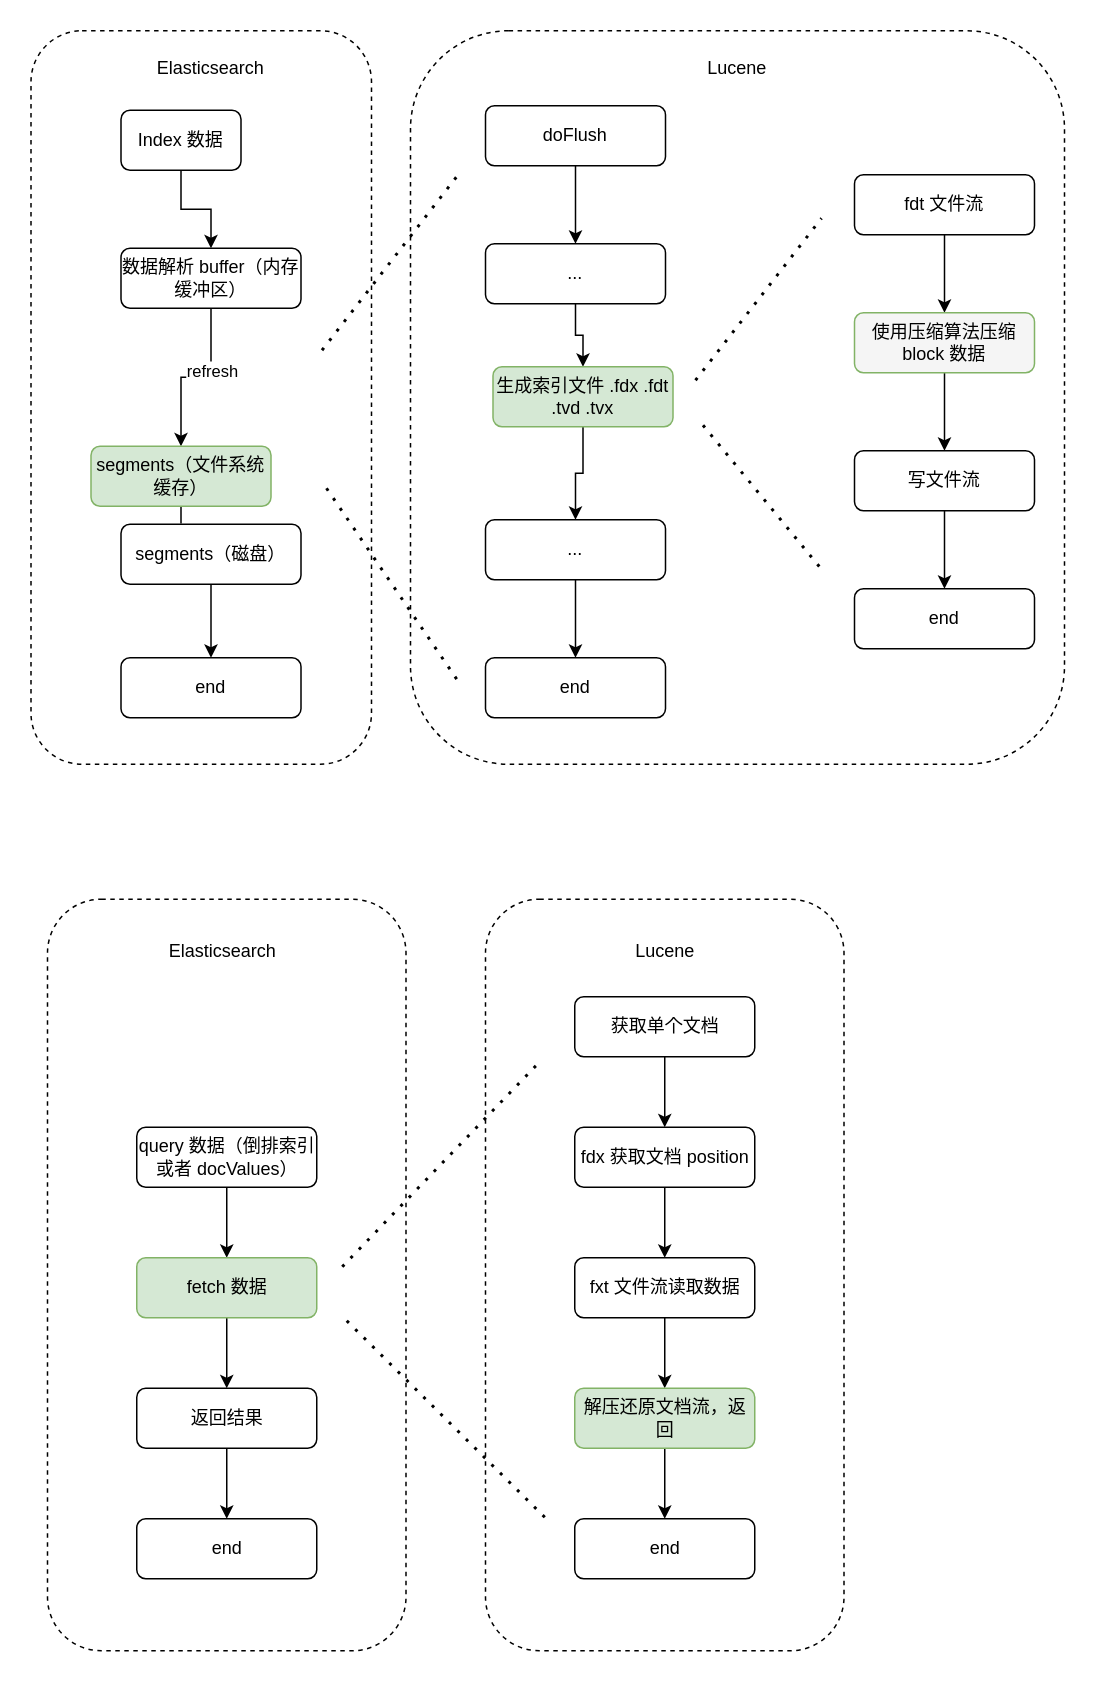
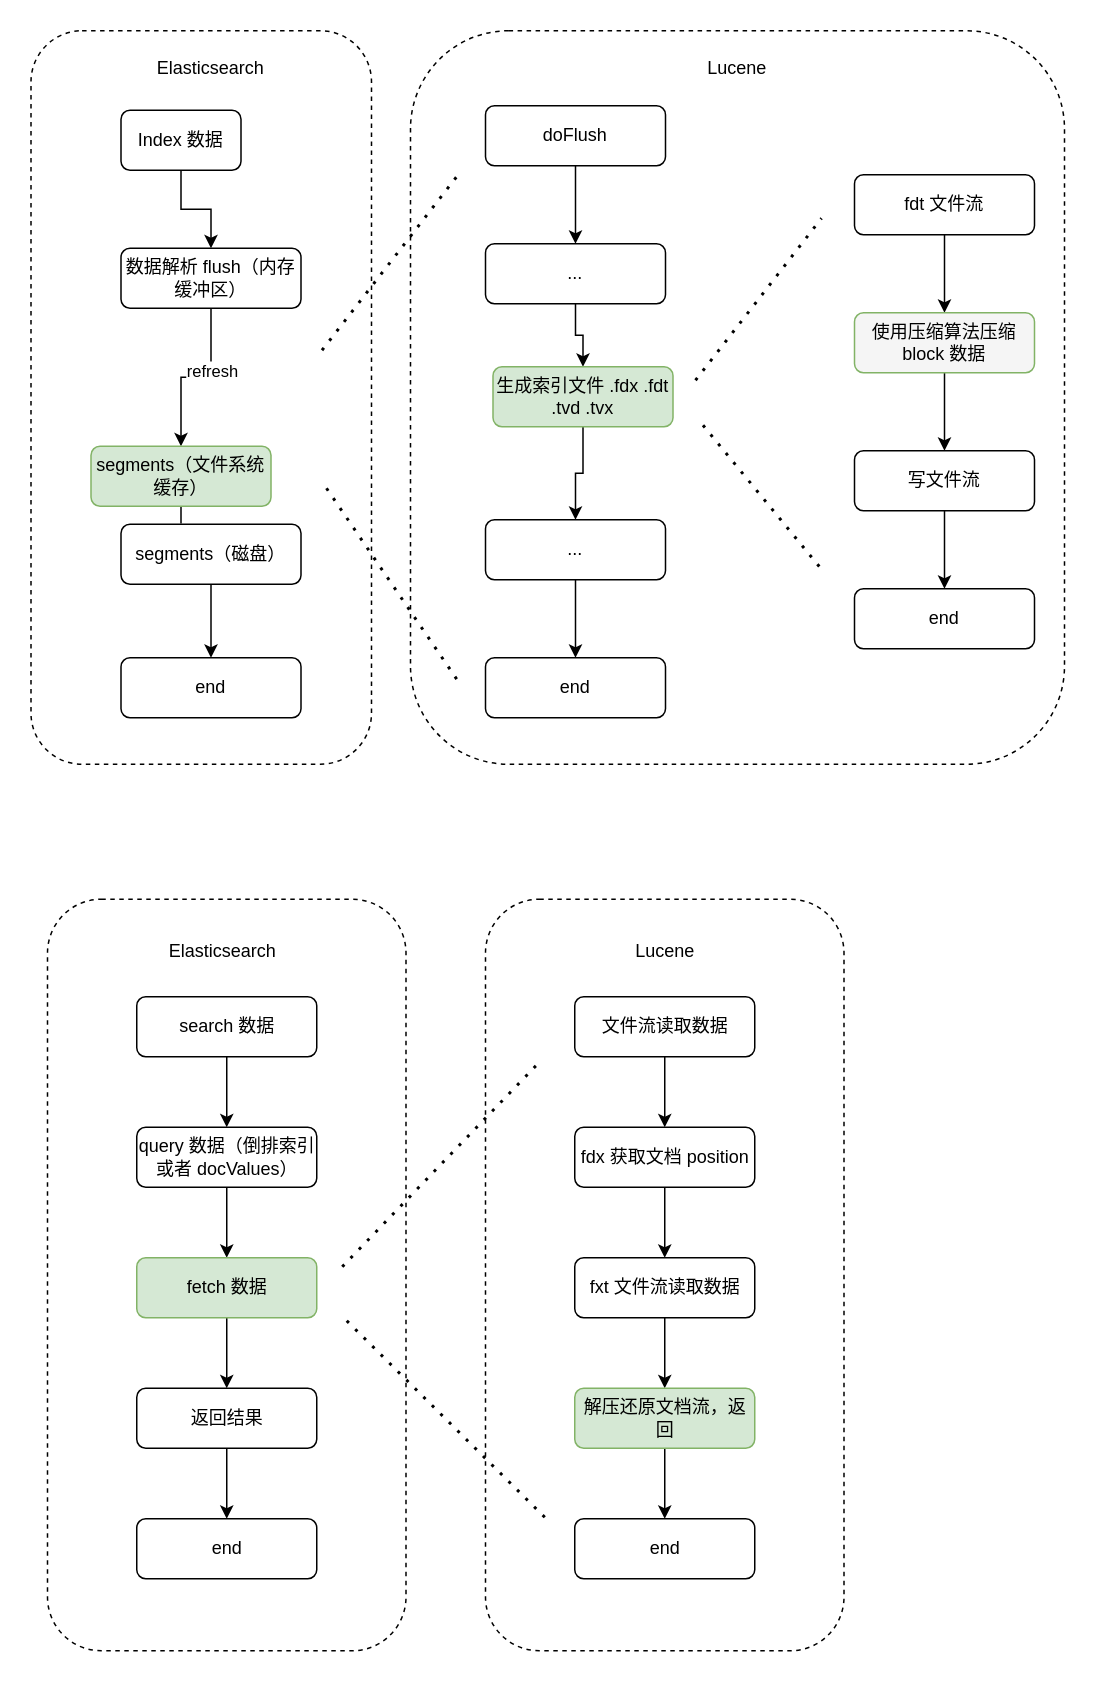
(211, 278) -> (211, 278)
none -> (227, 1027)
(665, 1027) -> (665, 1027)
none -> (227, 1087)
